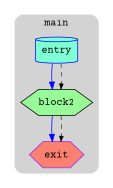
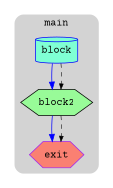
(57, 50) -> (57, 50)
